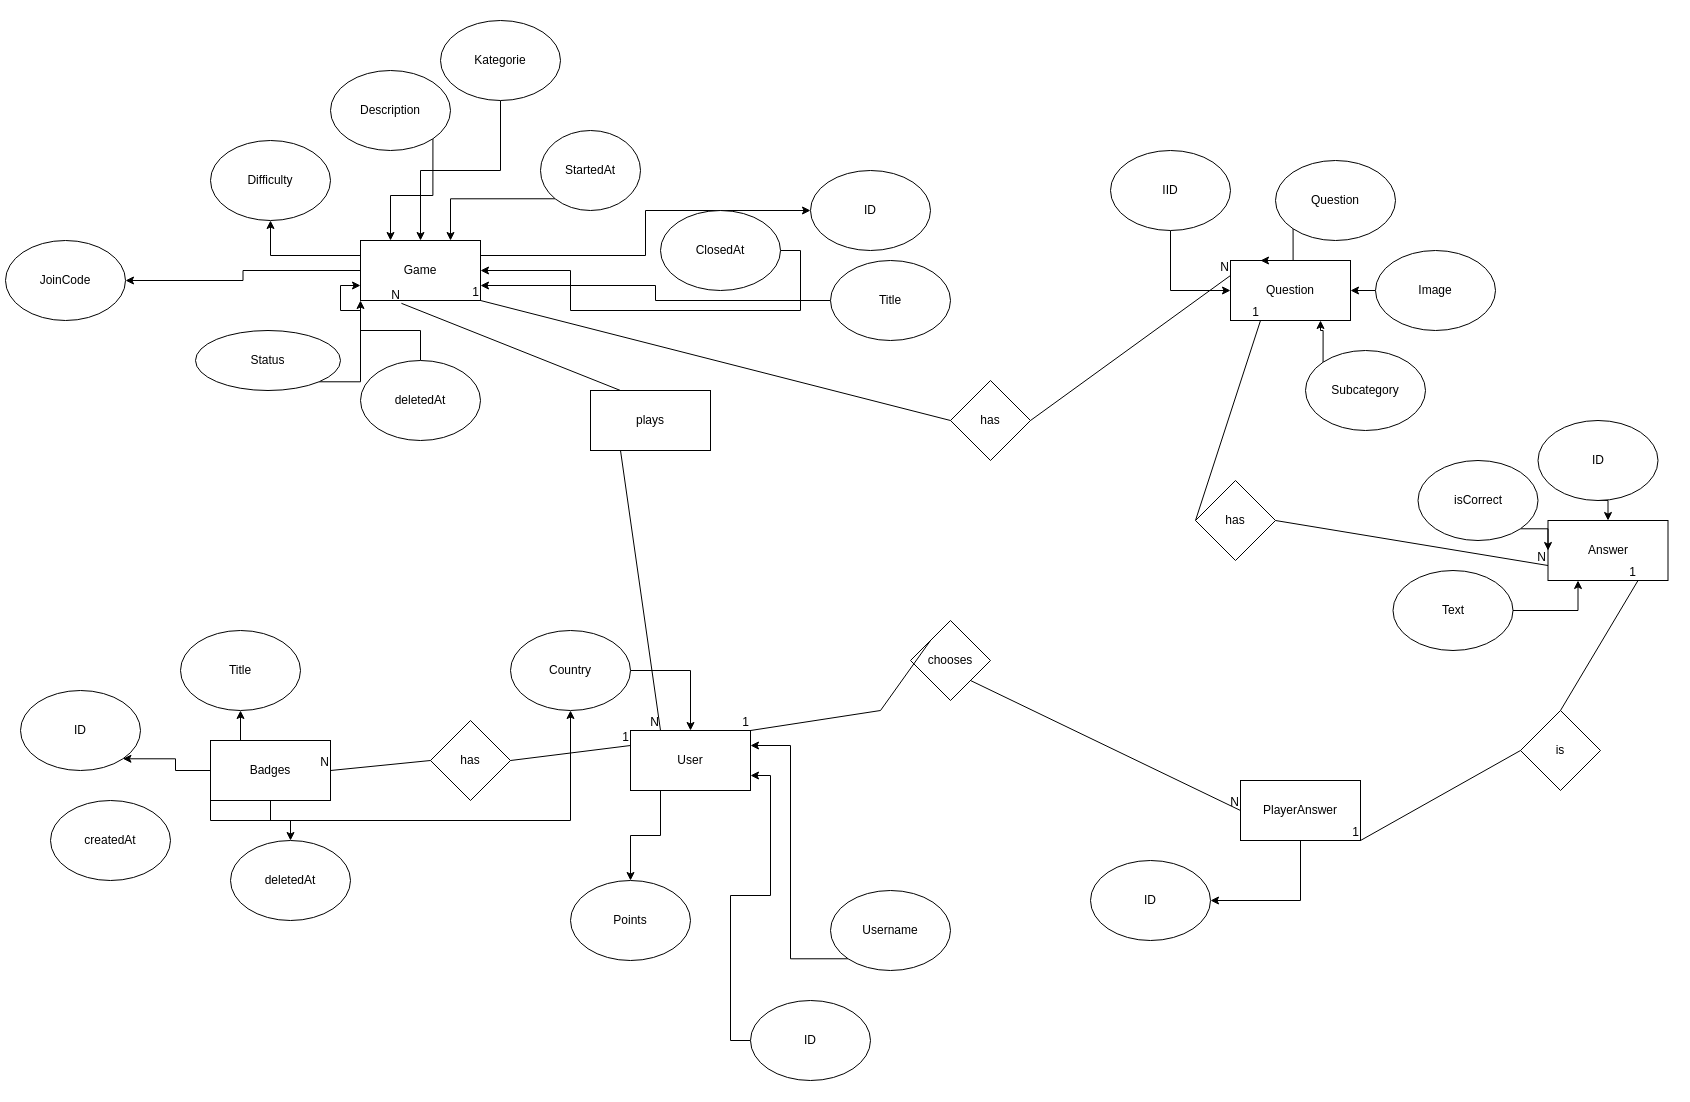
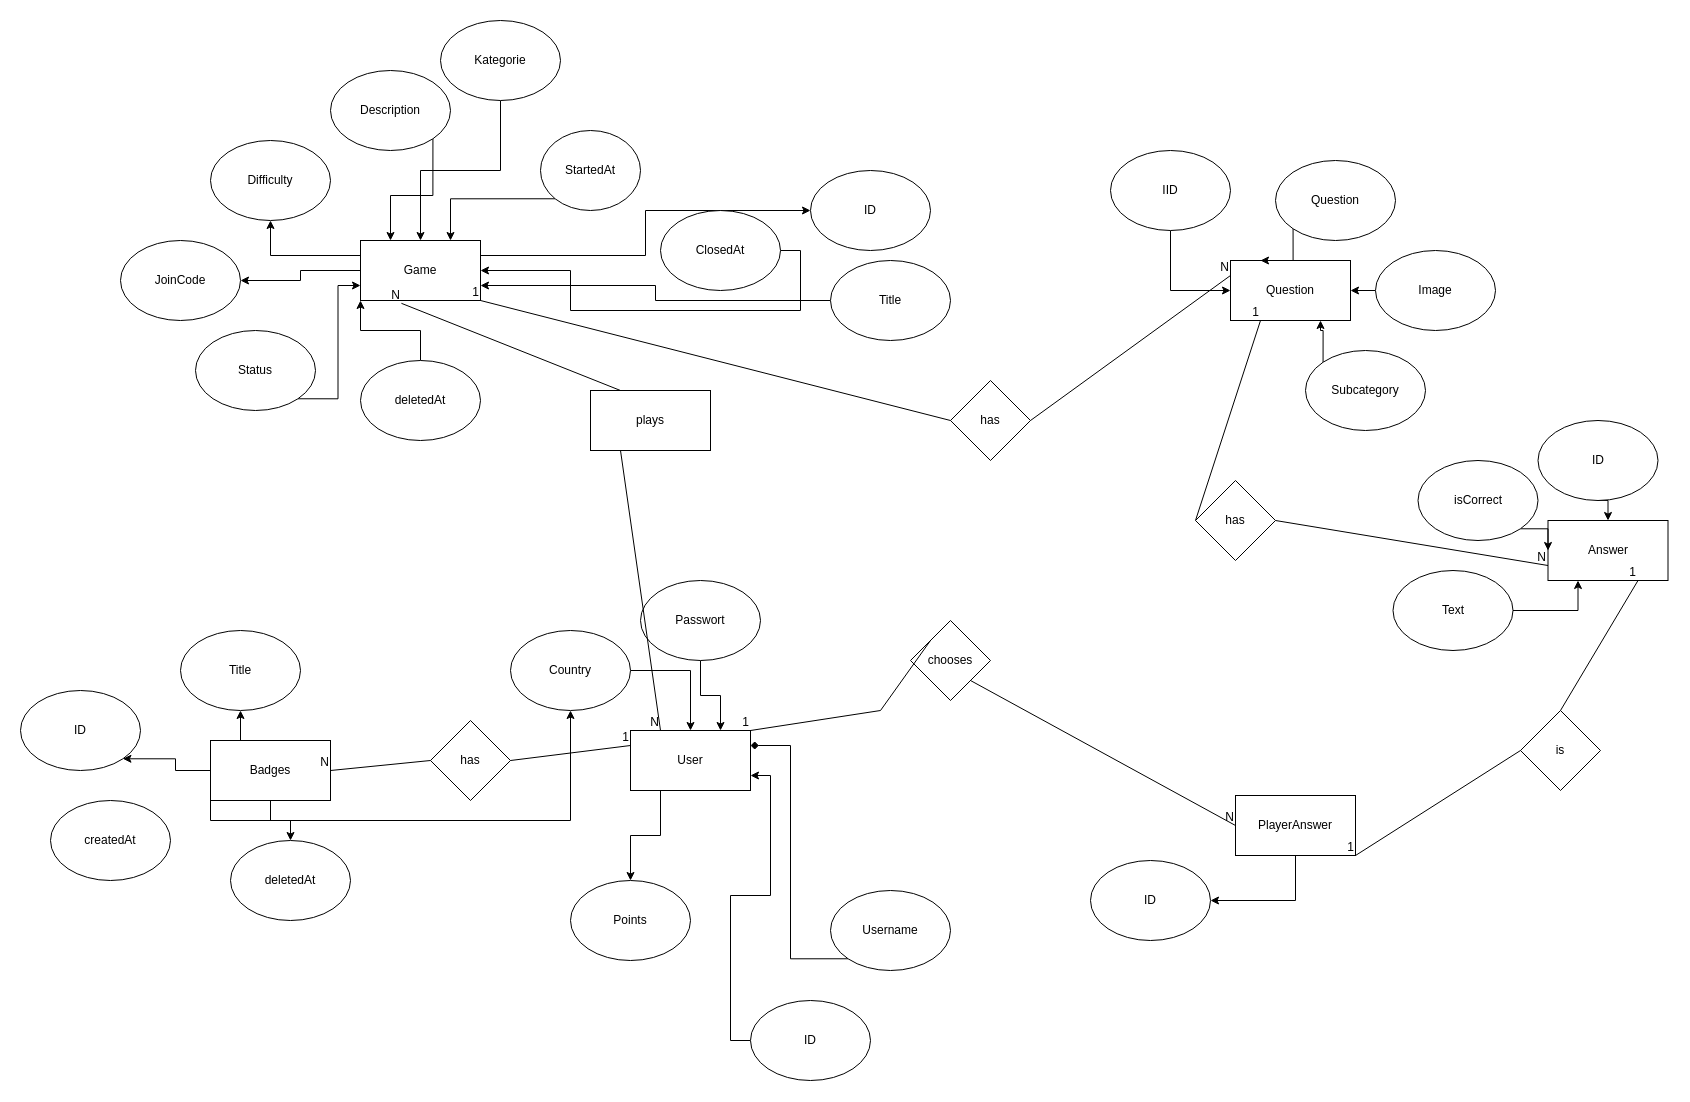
(66, 281) -> (181, 281)
(268, 361) -> (256, 371)
none -> (701, 621)
none -> (707, 696)
(759, 746) -> (759, 746)
(1301, 811) -> (1296, 826)
